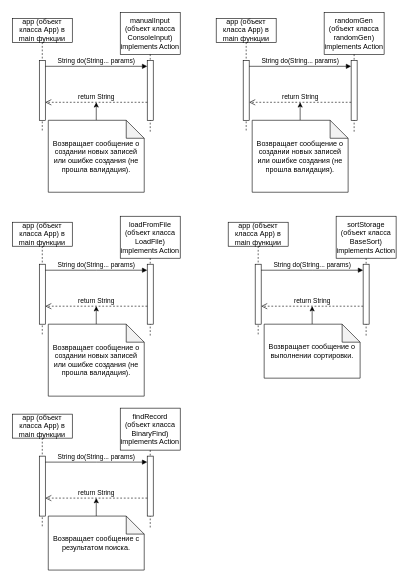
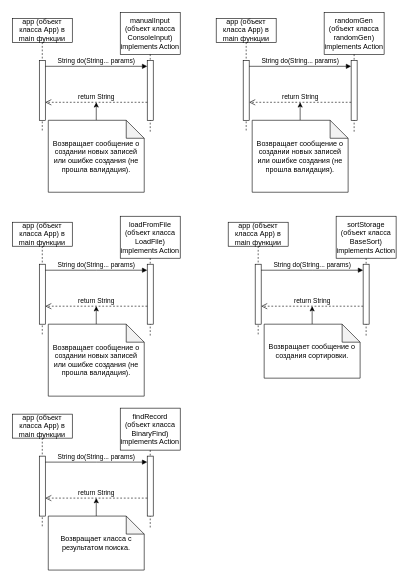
(312, 351) -> (312, 351)
(96, 543) -> (96, 543)
